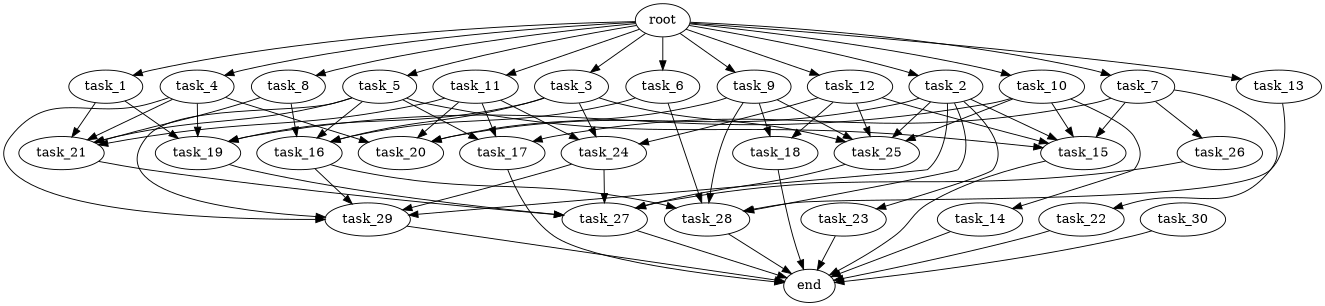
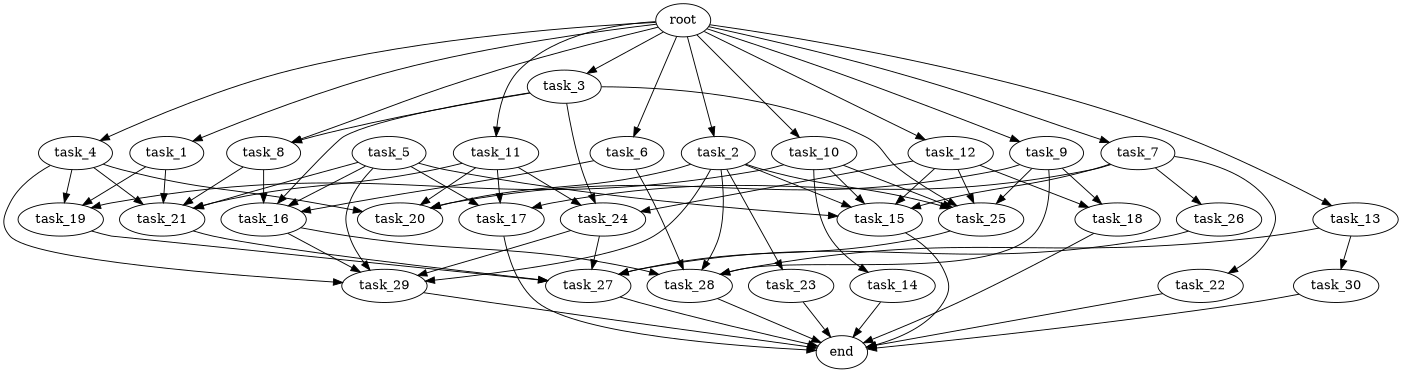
(526, 46) -> none
(391, 120) -> (415, 114)
none -> (1347, 248)
